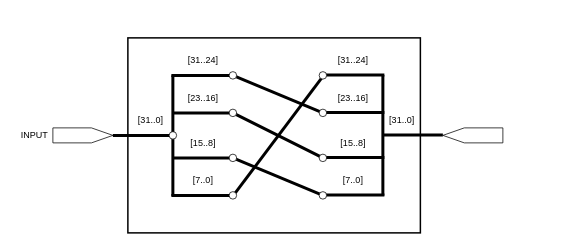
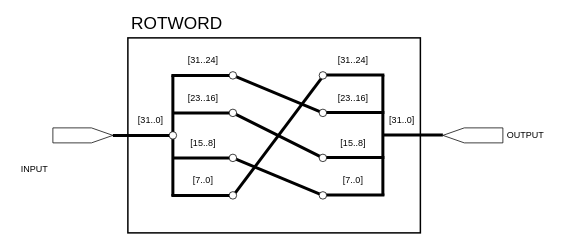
none -> (177, 23)
(34, 135) -> (34, 169)
none -> (525, 135)
